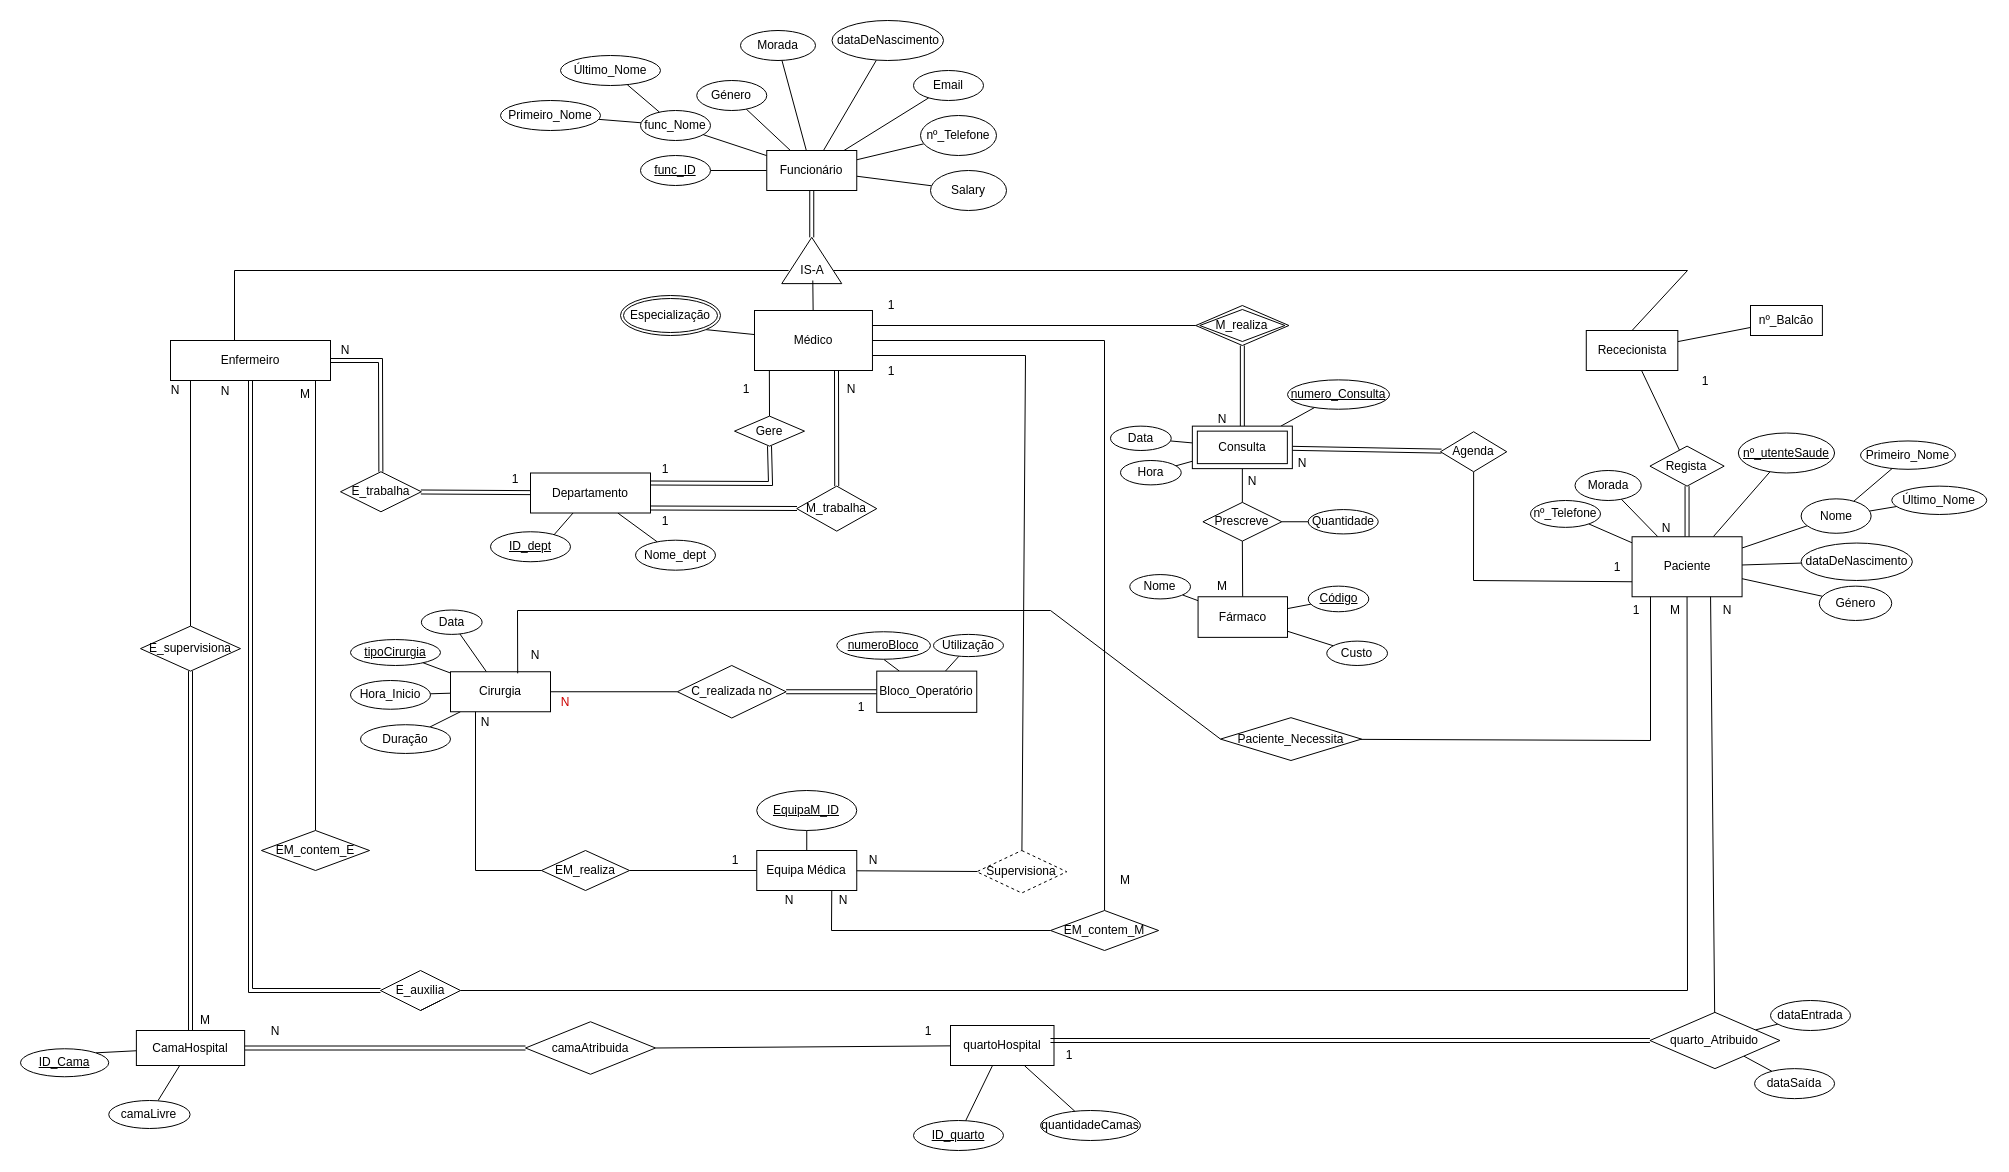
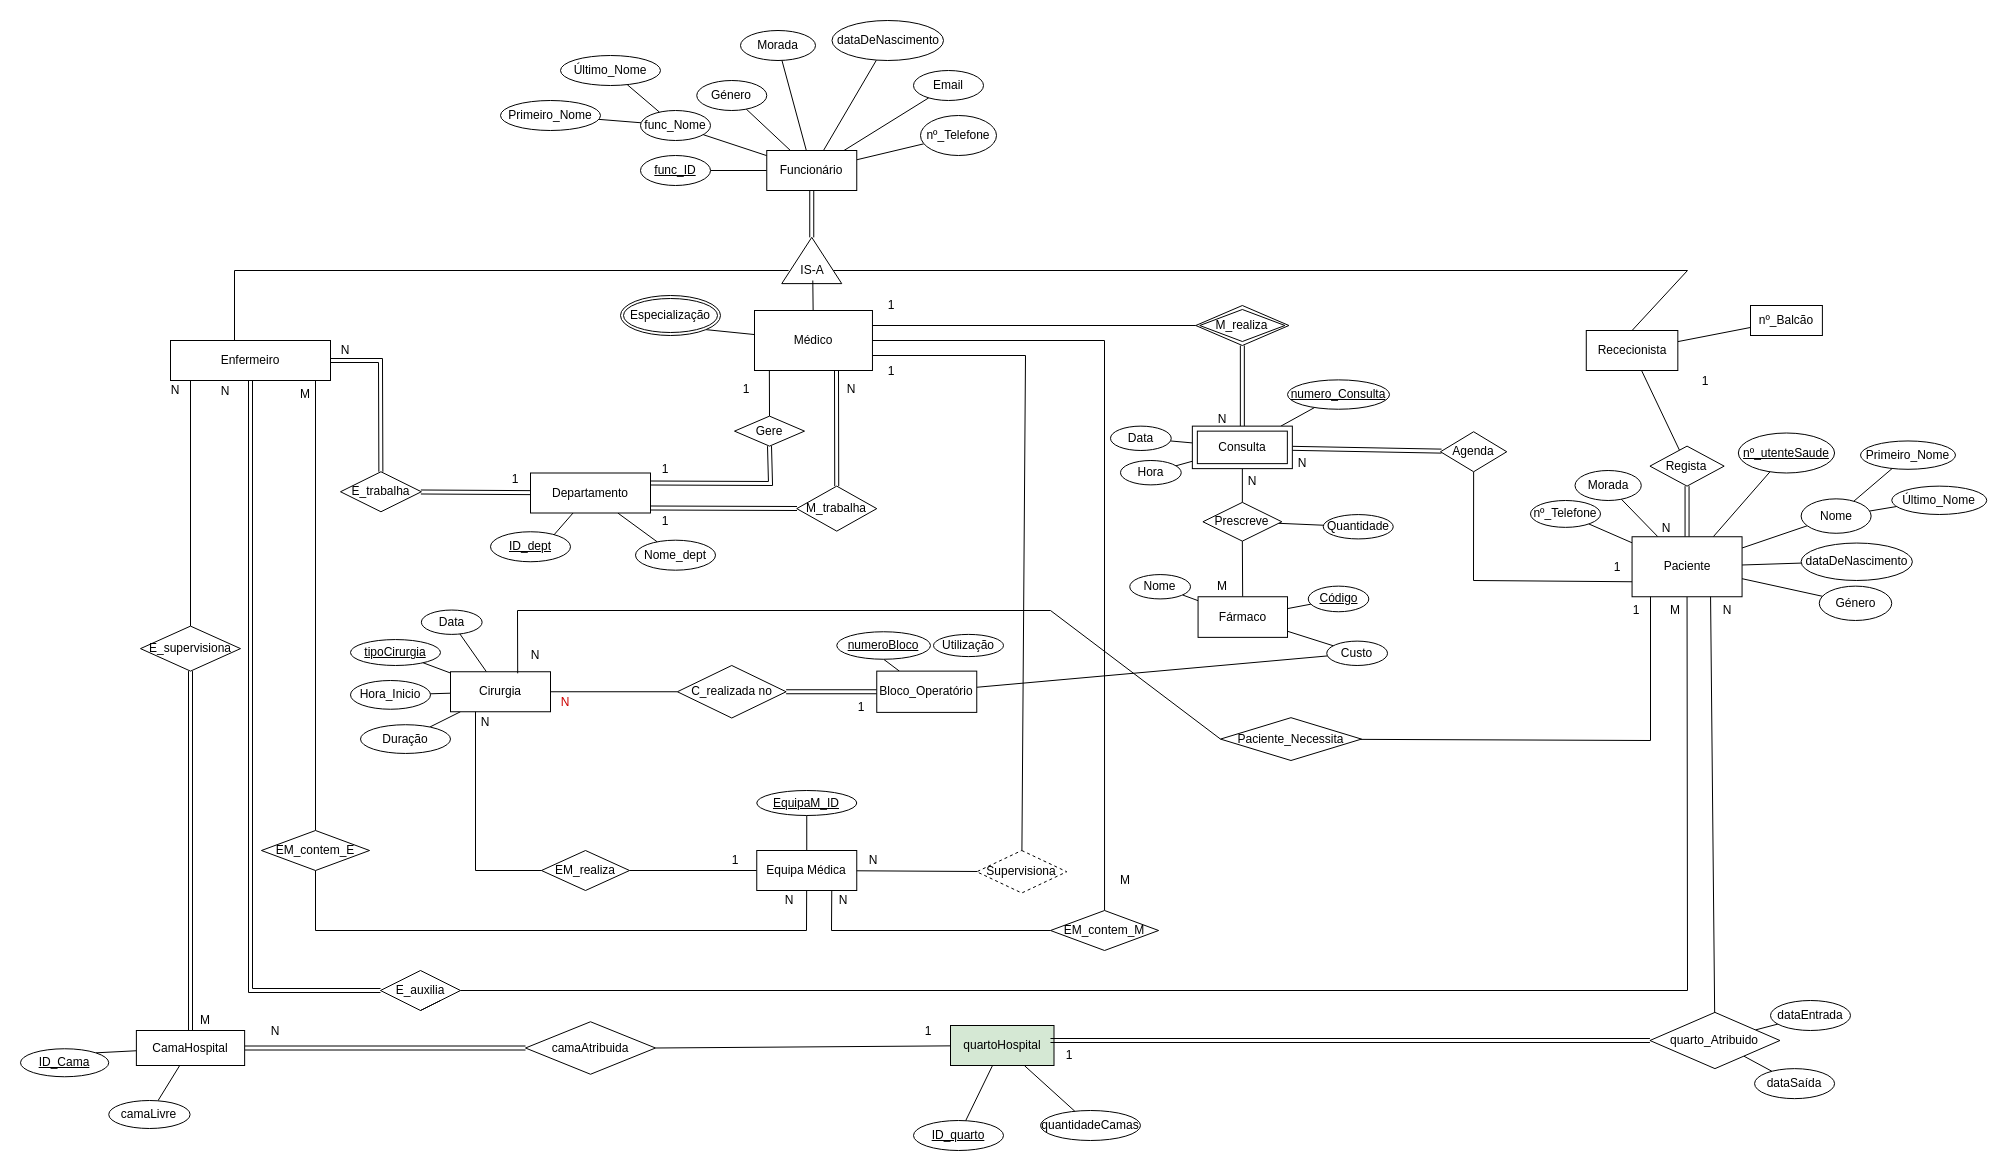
(894, 181) -> none
(969, 191) -> none
(1343, 522) -> (1358, 527)
(952, 664) -> (1152, 672)
(807, 811) -> (807, 803)
none -> (552, 931)
(1002, 1046) -> (1002, 1046)
